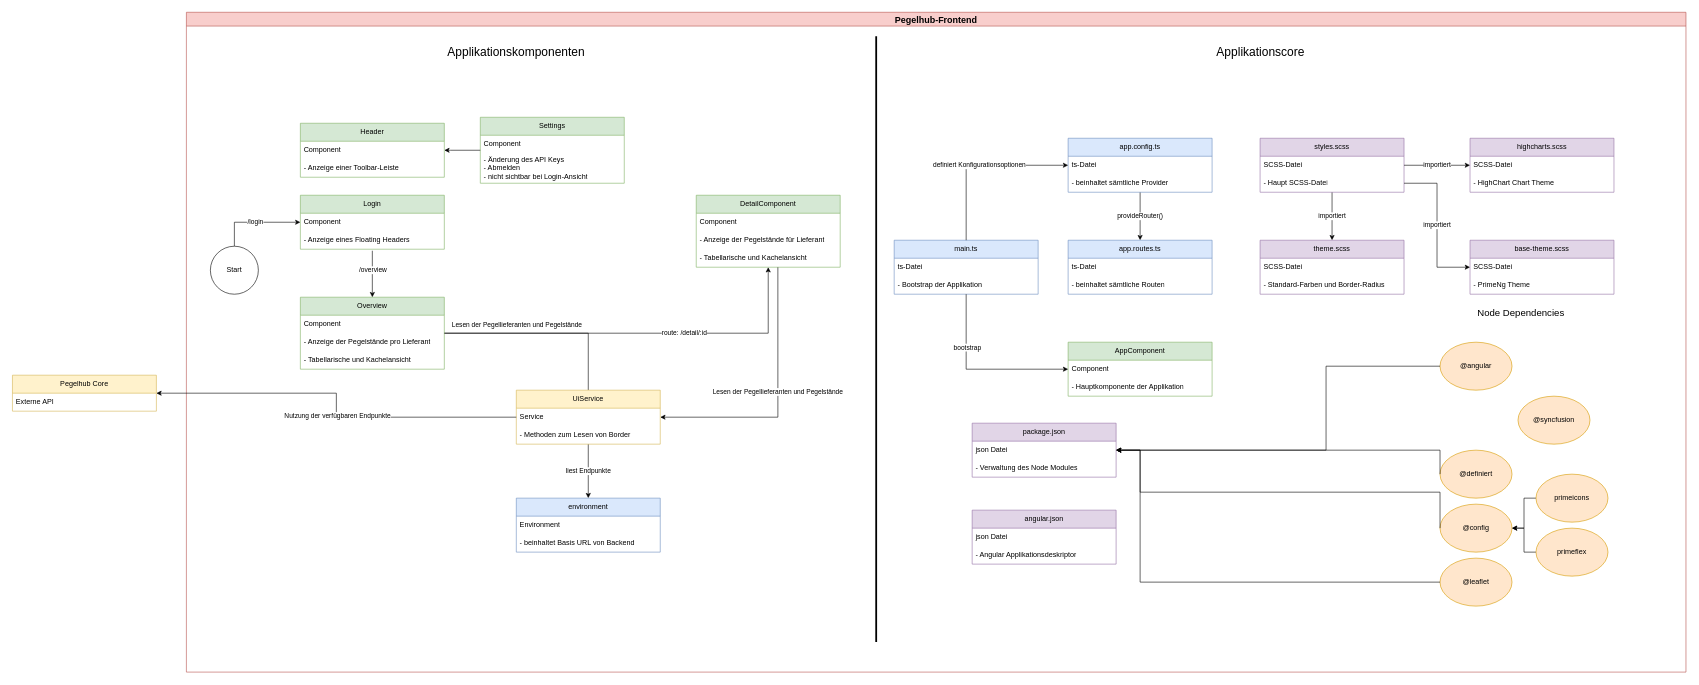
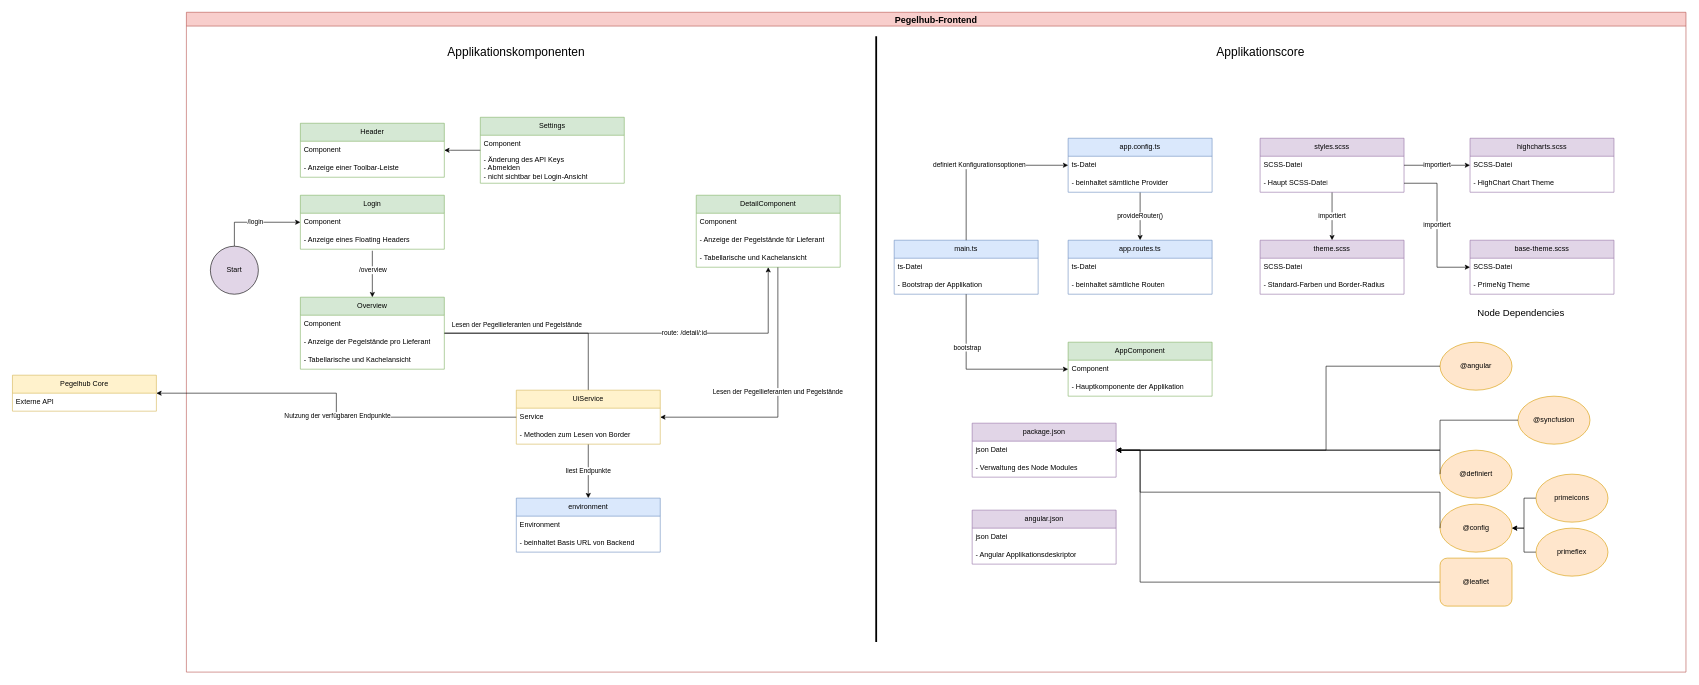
(234, 270) -> (234, 270)
none -> (1465, 420)
(1476, 582) -> (1476, 582)
